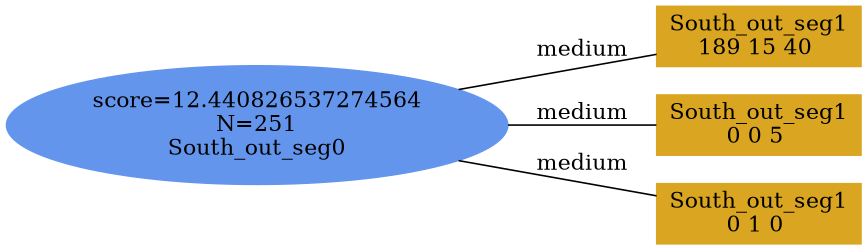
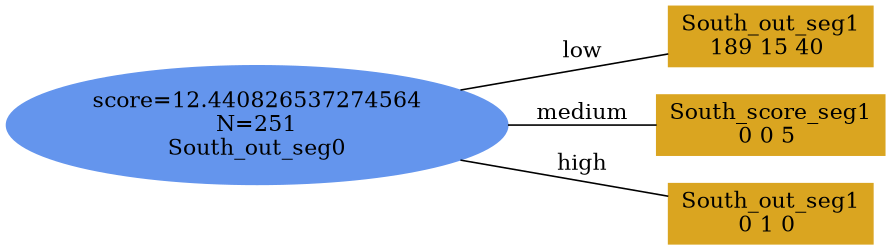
(582, 50) -> (582, 51)
(759, 125) -> (771, 125)
(582, 164) -> (582, 164)
